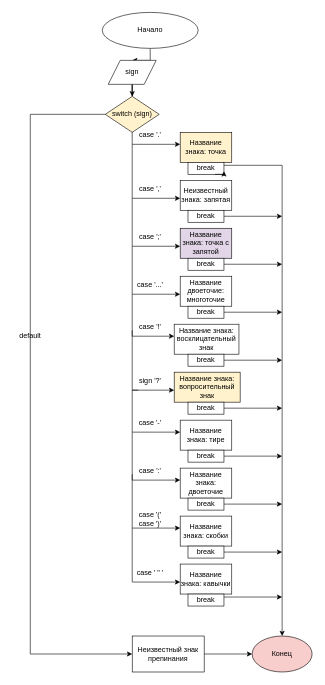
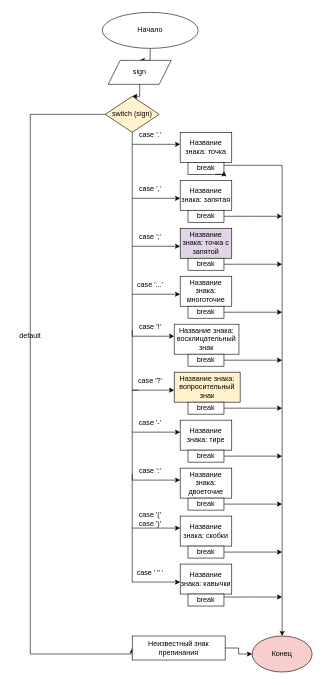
(132, 72) -> (140, 72)
(206, 147) -> (206, 147)
(206, 195) -> (206, 195)
(206, 291) -> (206, 291)
(150, 381) -> (150, 381)
(168, 654) -> (179, 648)
